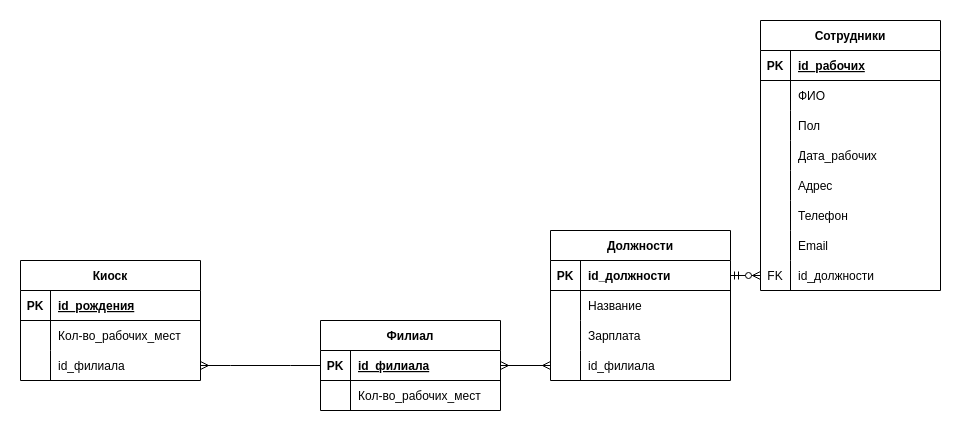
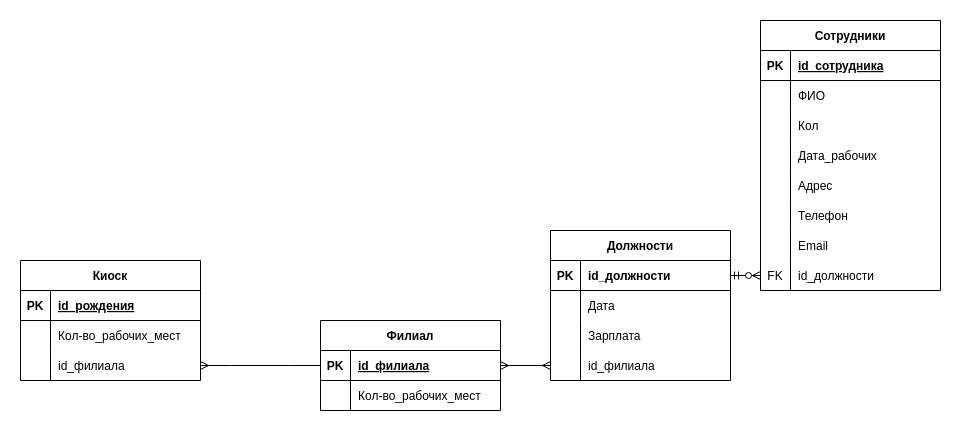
(830, 66) -> (840, 66)
(808, 126) -> (808, 126)
(615, 306) -> (601, 306)
